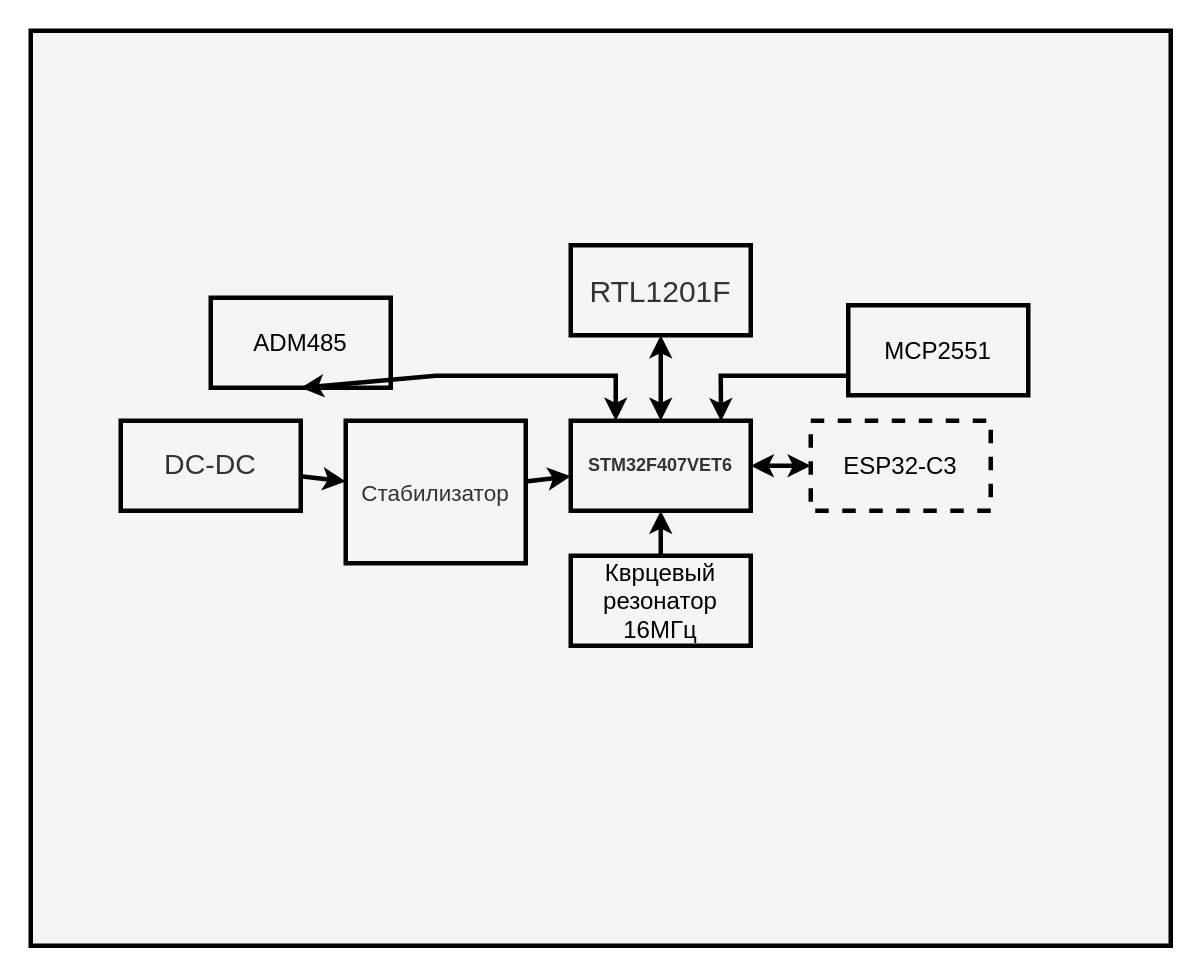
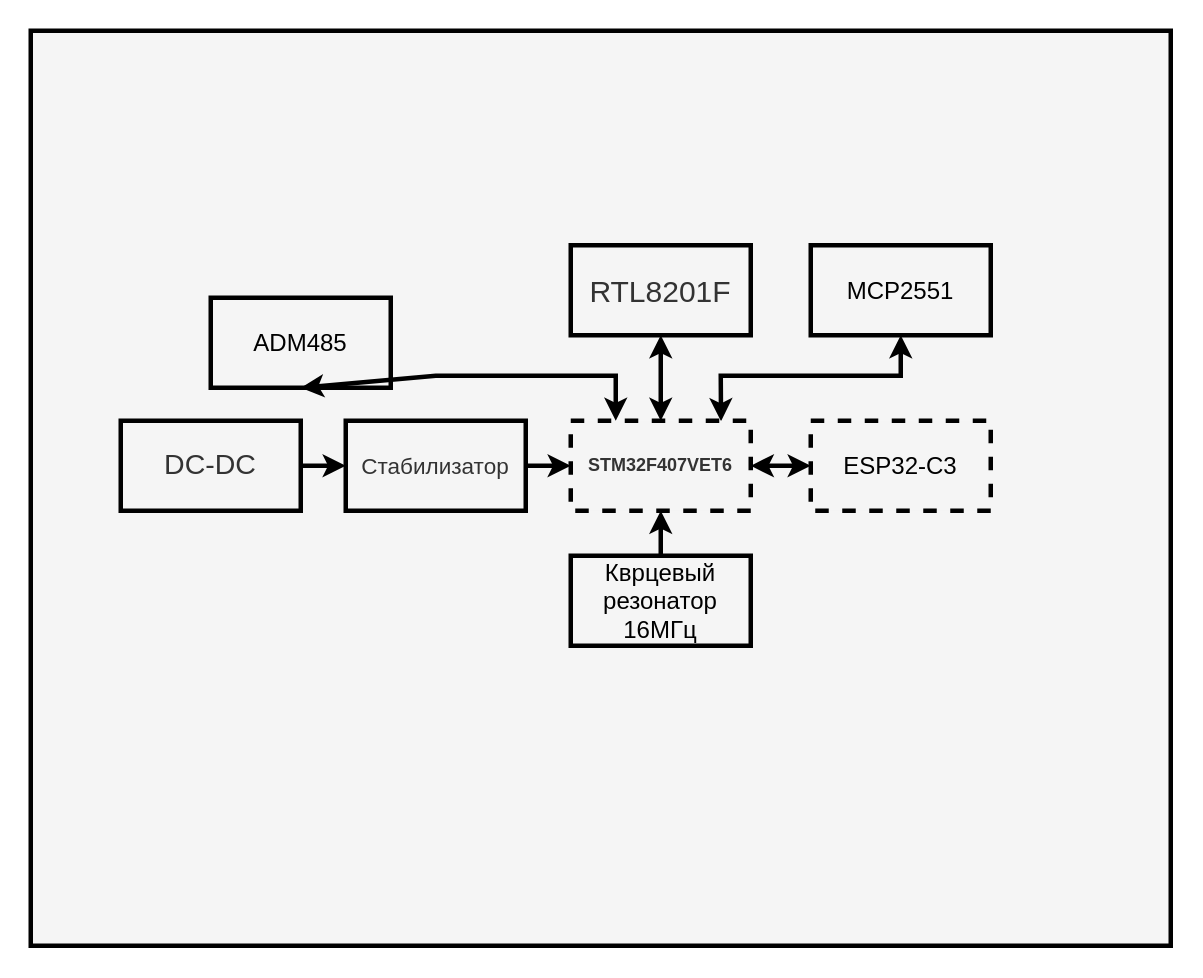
(661, 290) -> (661, 290)
(938, 350) -> (901, 290)
(661, 466) -> (661, 466)
(436, 492) -> (436, 466)
